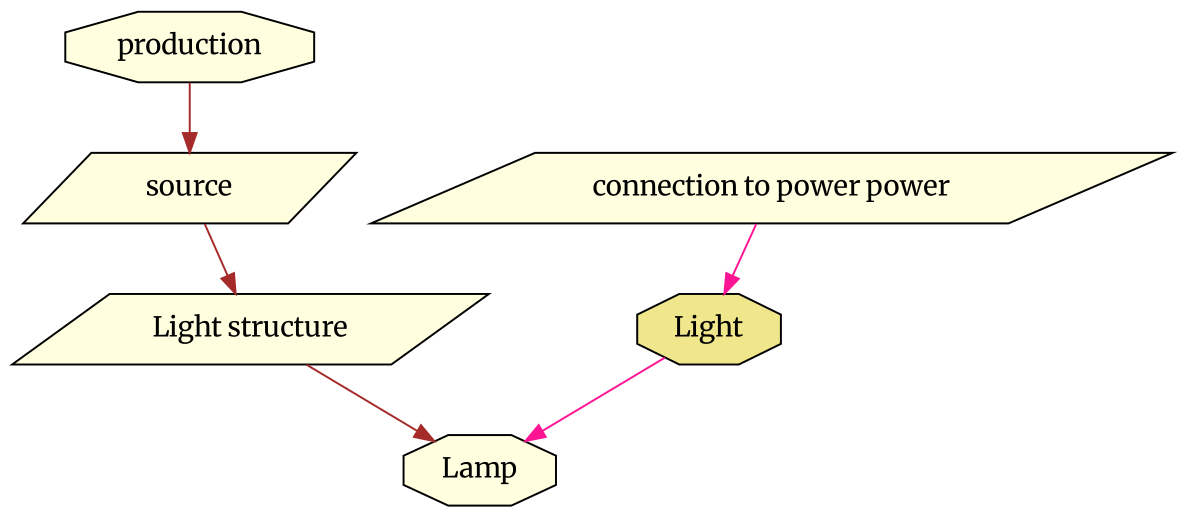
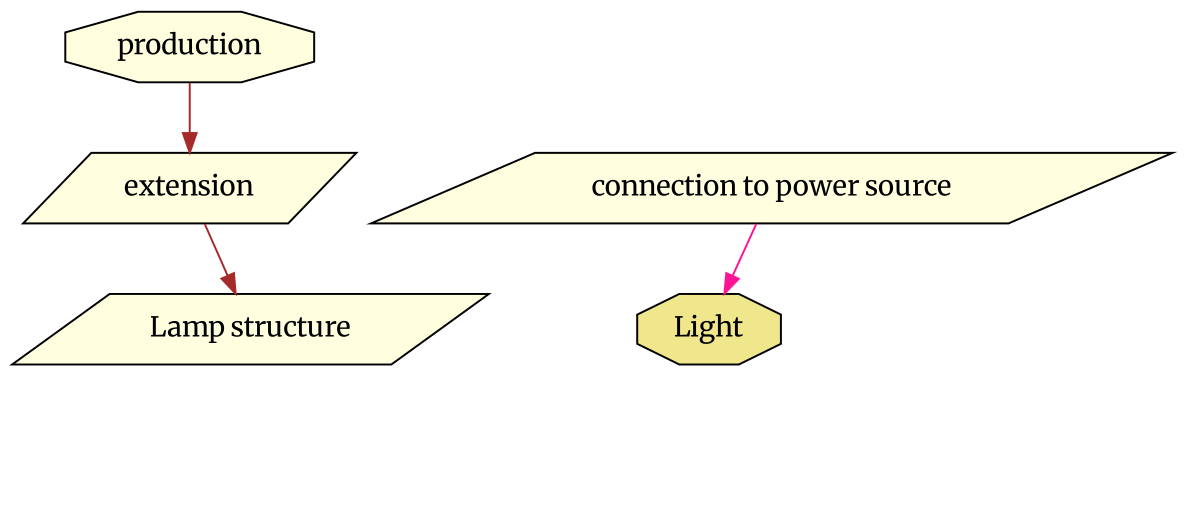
(190, 188) -> (190, 188)
(772, 188) -> (772, 188)
(250, 329) -> (250, 329)
(480, 470) -> none
